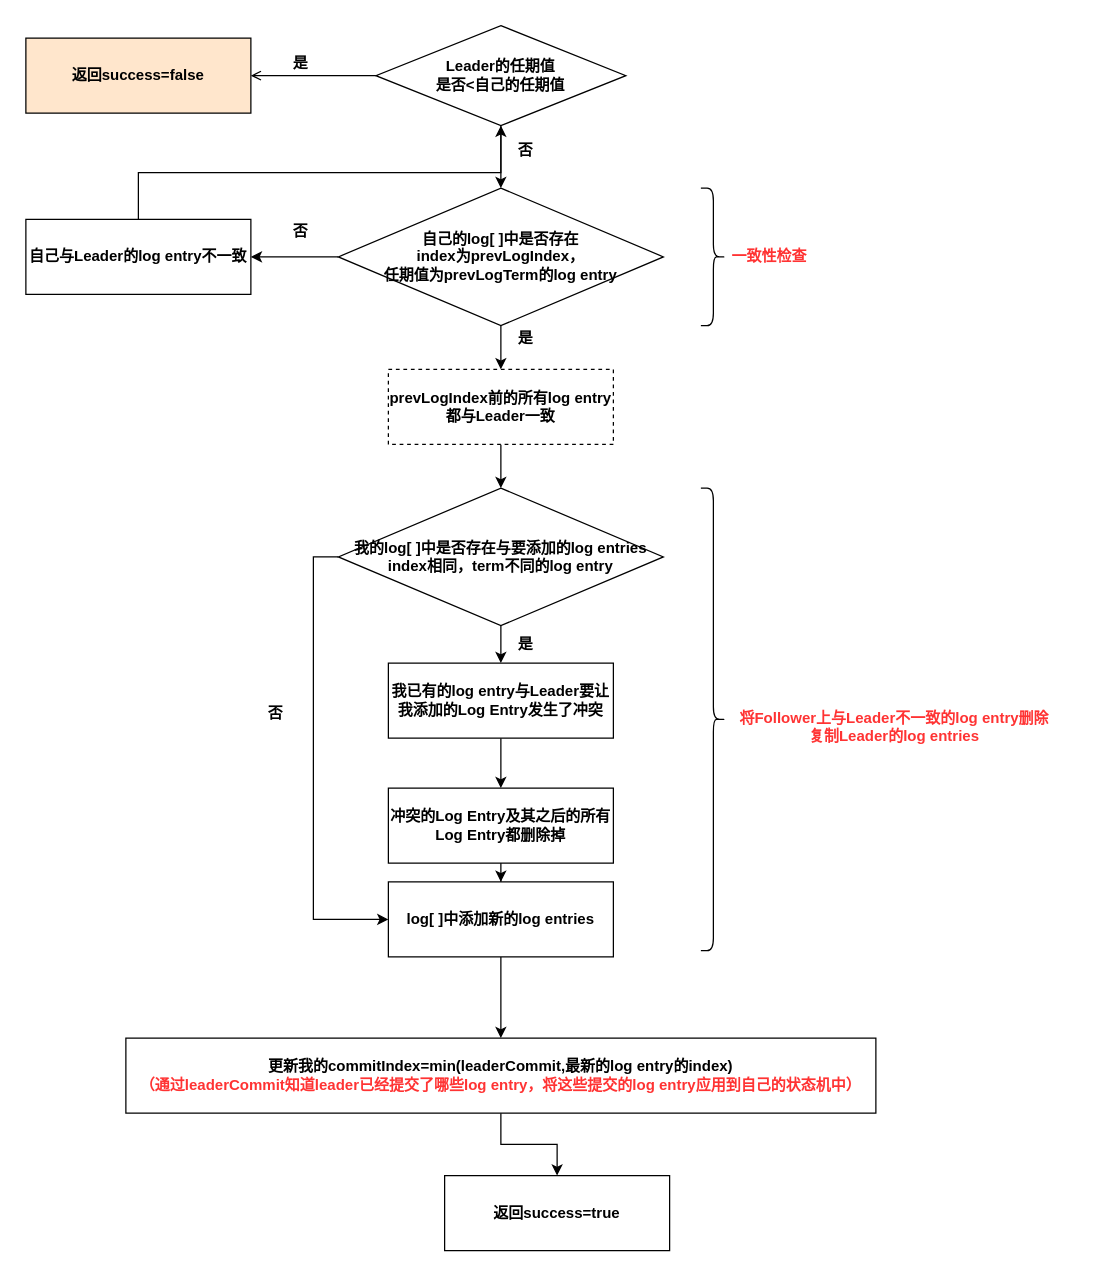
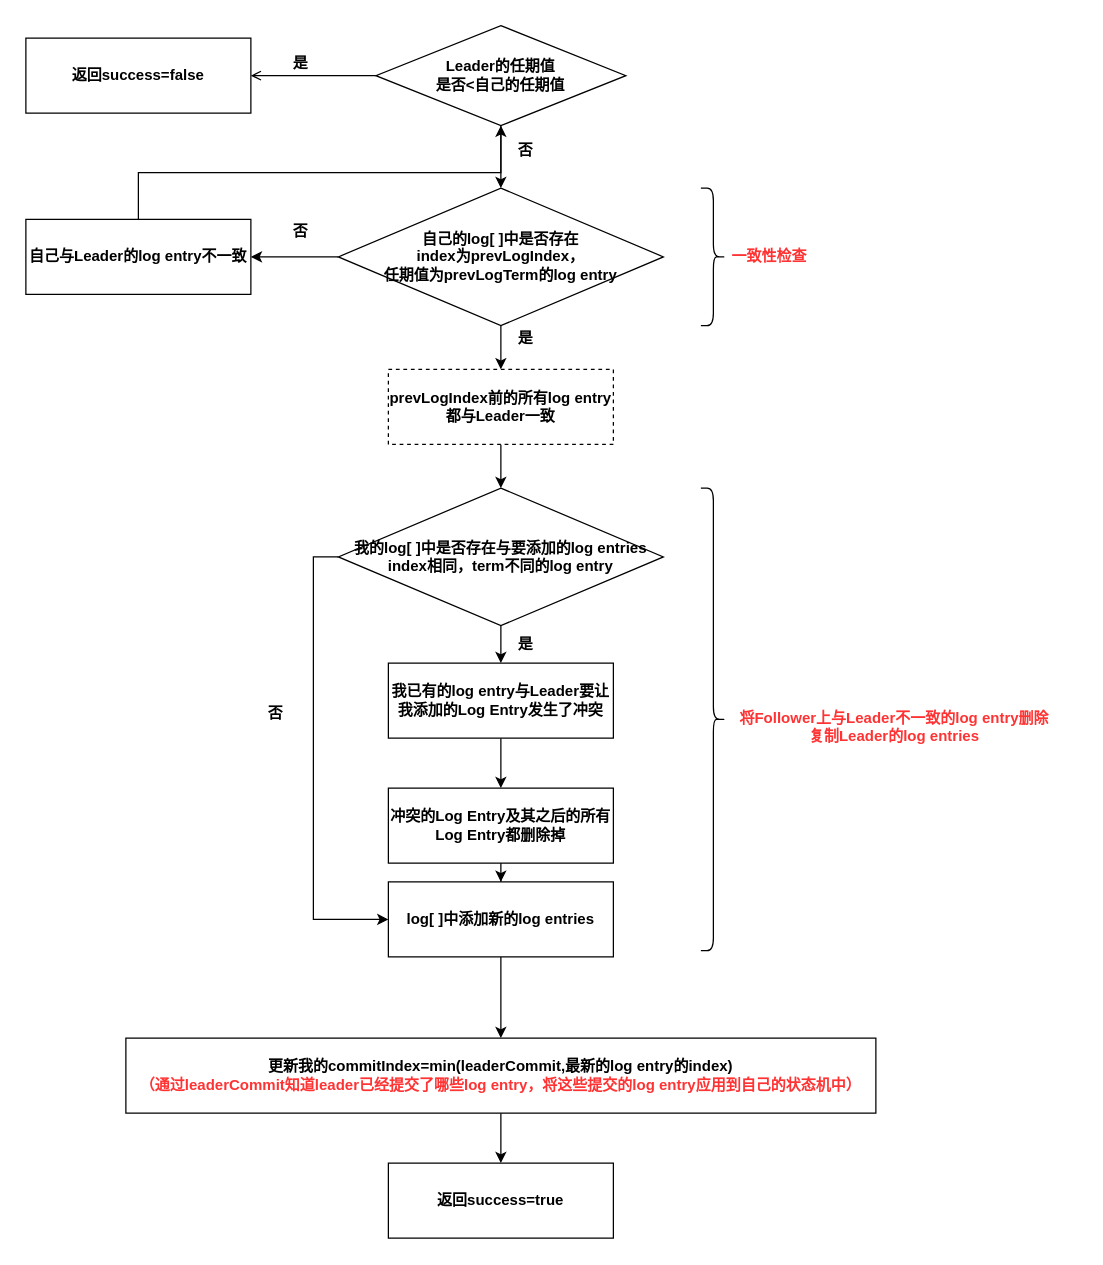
(138, 76) -> (138, 76)
(557, 1213) -> (501, 1201)
